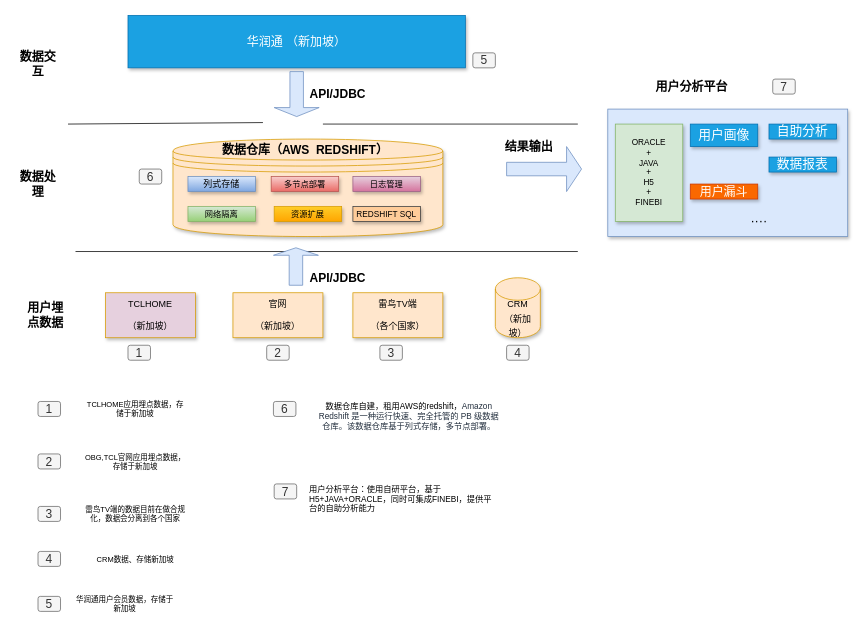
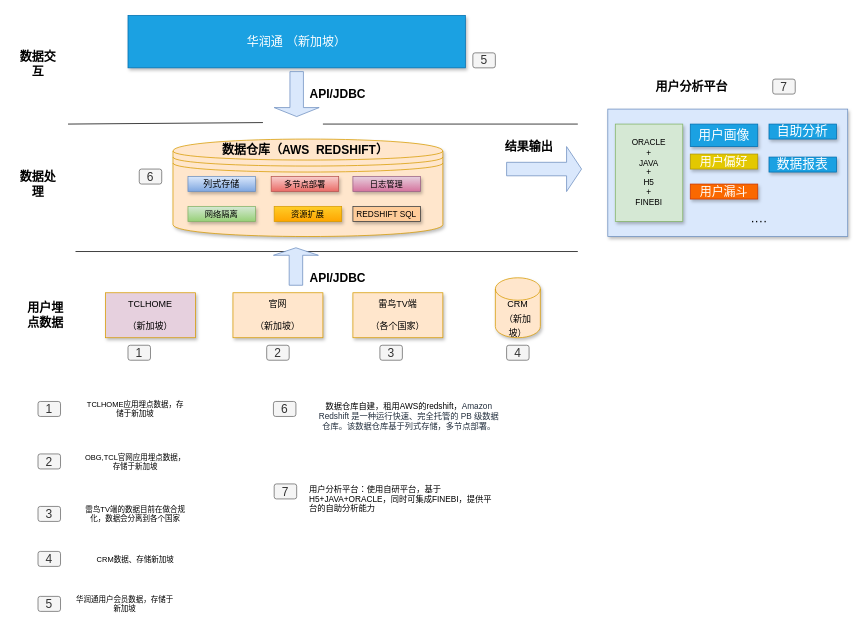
none -> (724, 162)
